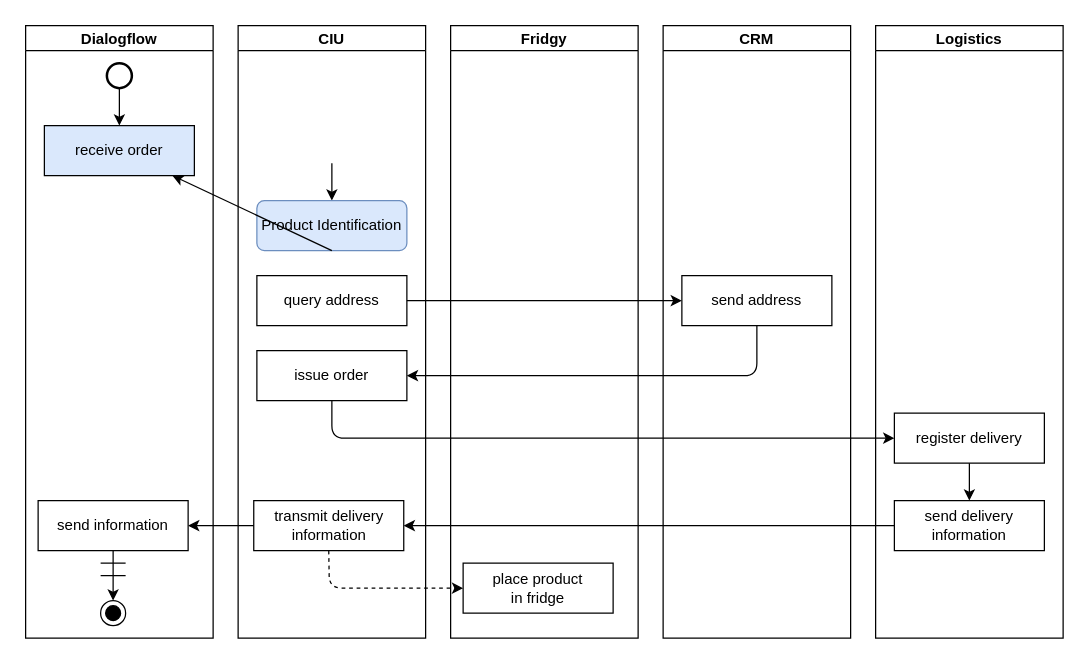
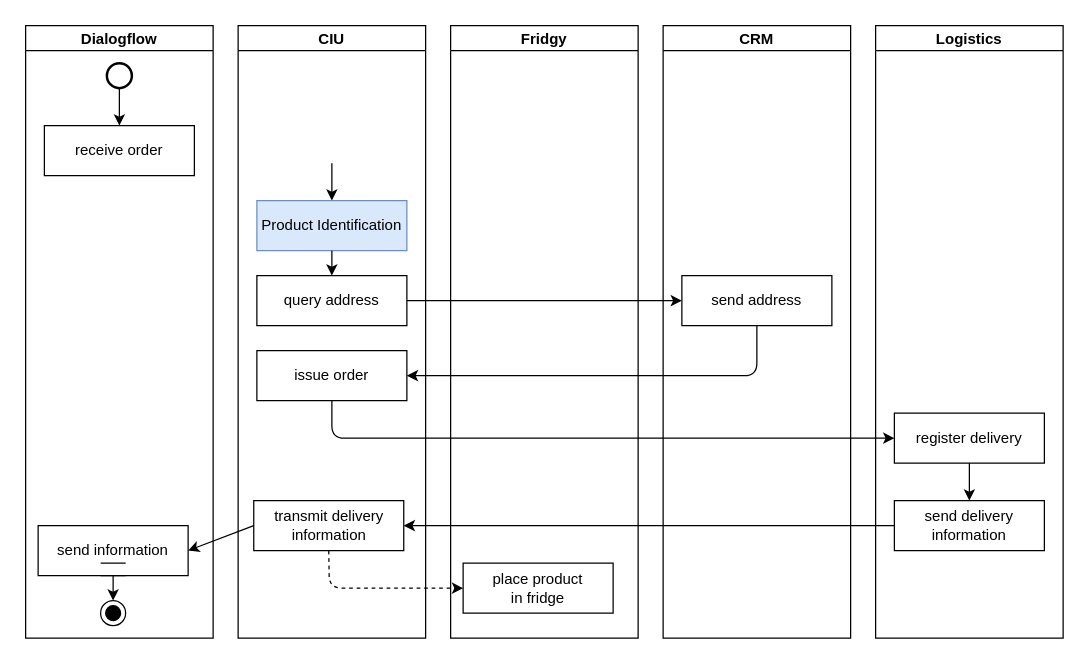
(119, 151) -> (119, 151)
(256, 215) -> (332, 259)
(332, 226) -> (332, 226)
(113, 526) -> (113, 551)
